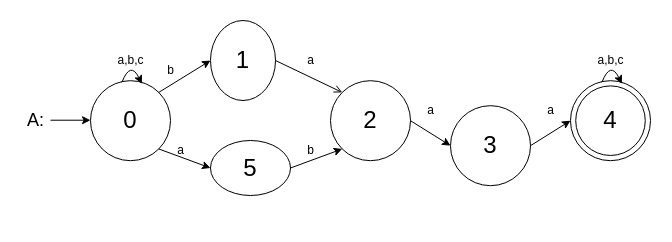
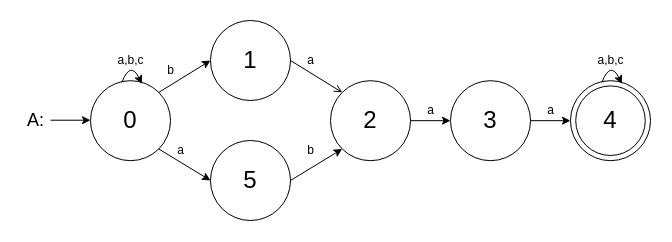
(243, 61) -> (251, 61)
(491, 146) -> (491, 121)
(251, 168) -> (251, 181)
